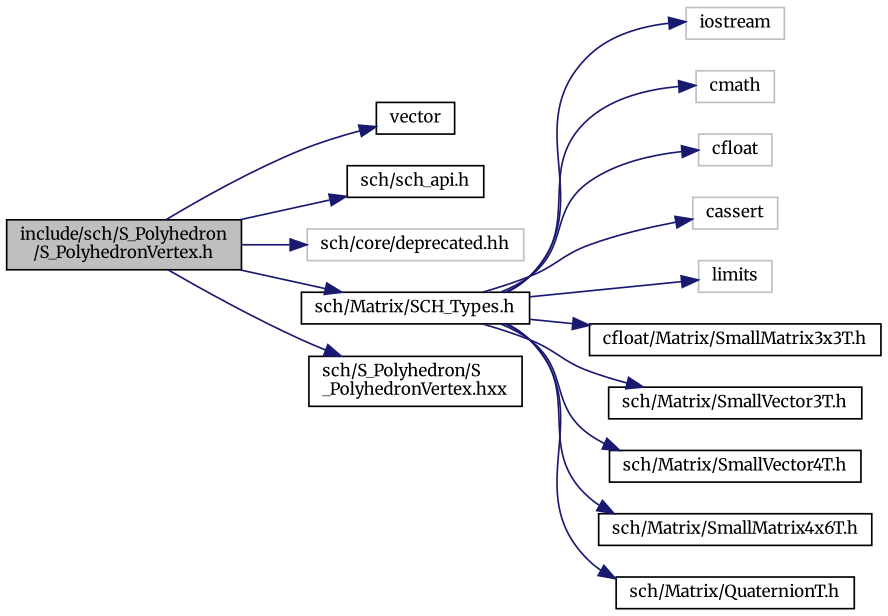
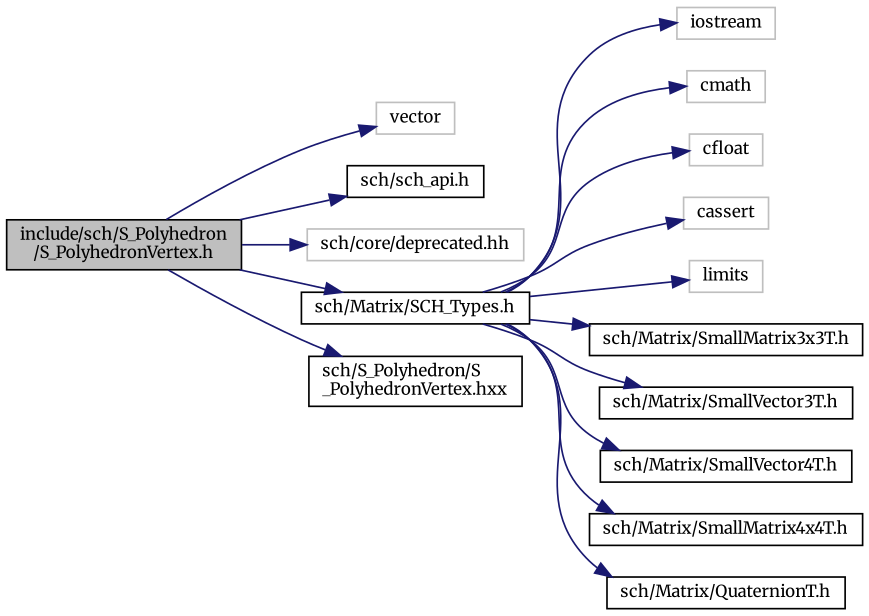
(415, 118) -> (415, 118)
(735, 340) -> (726, 340)
(735, 530) -> (726, 530)
